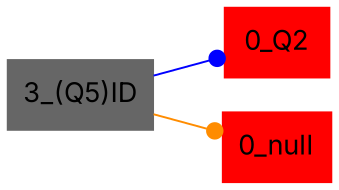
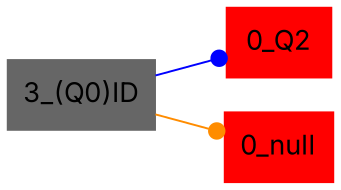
(80, 95) -> (81, 95)
